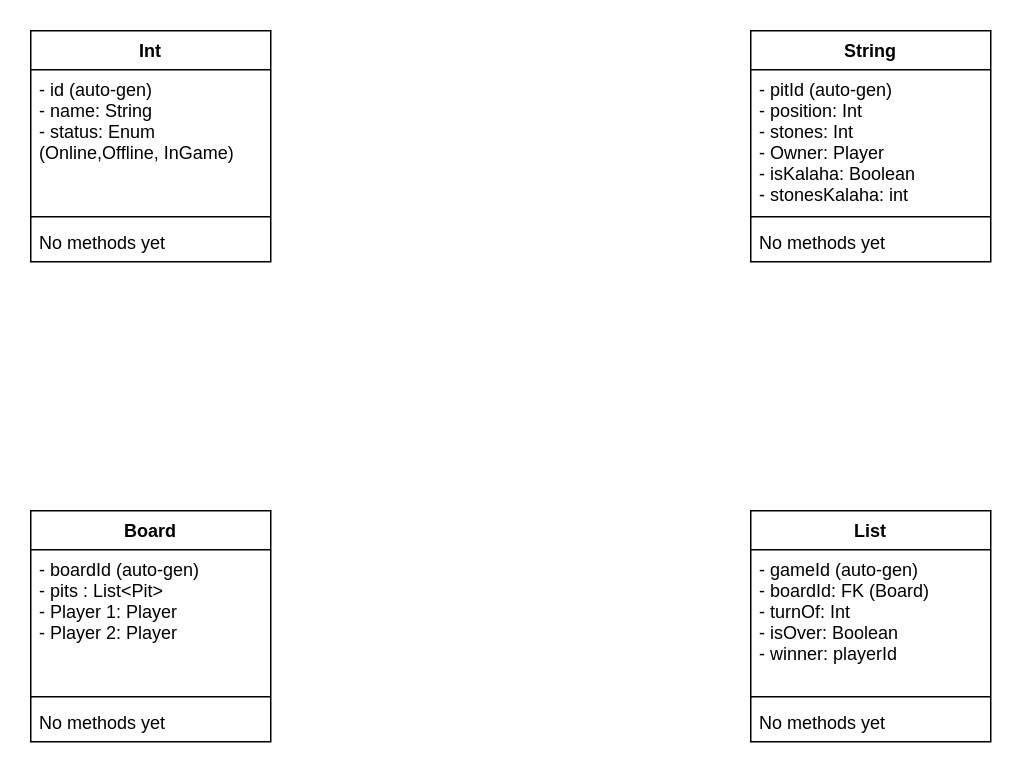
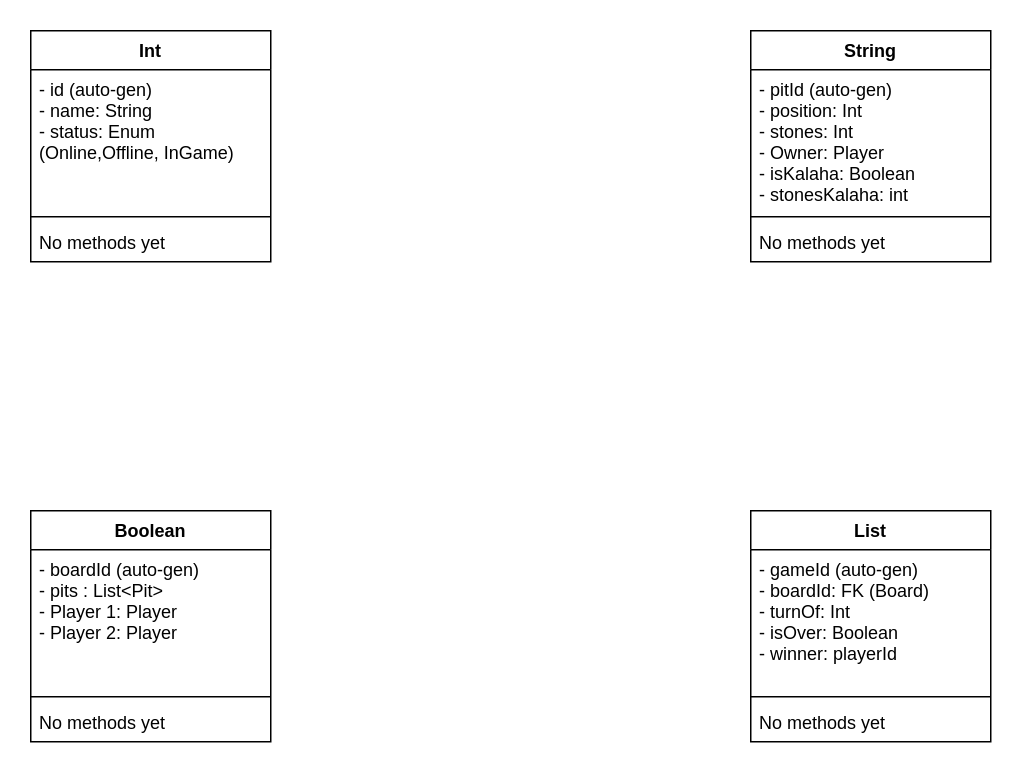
(150, 531) -> (150, 531)
